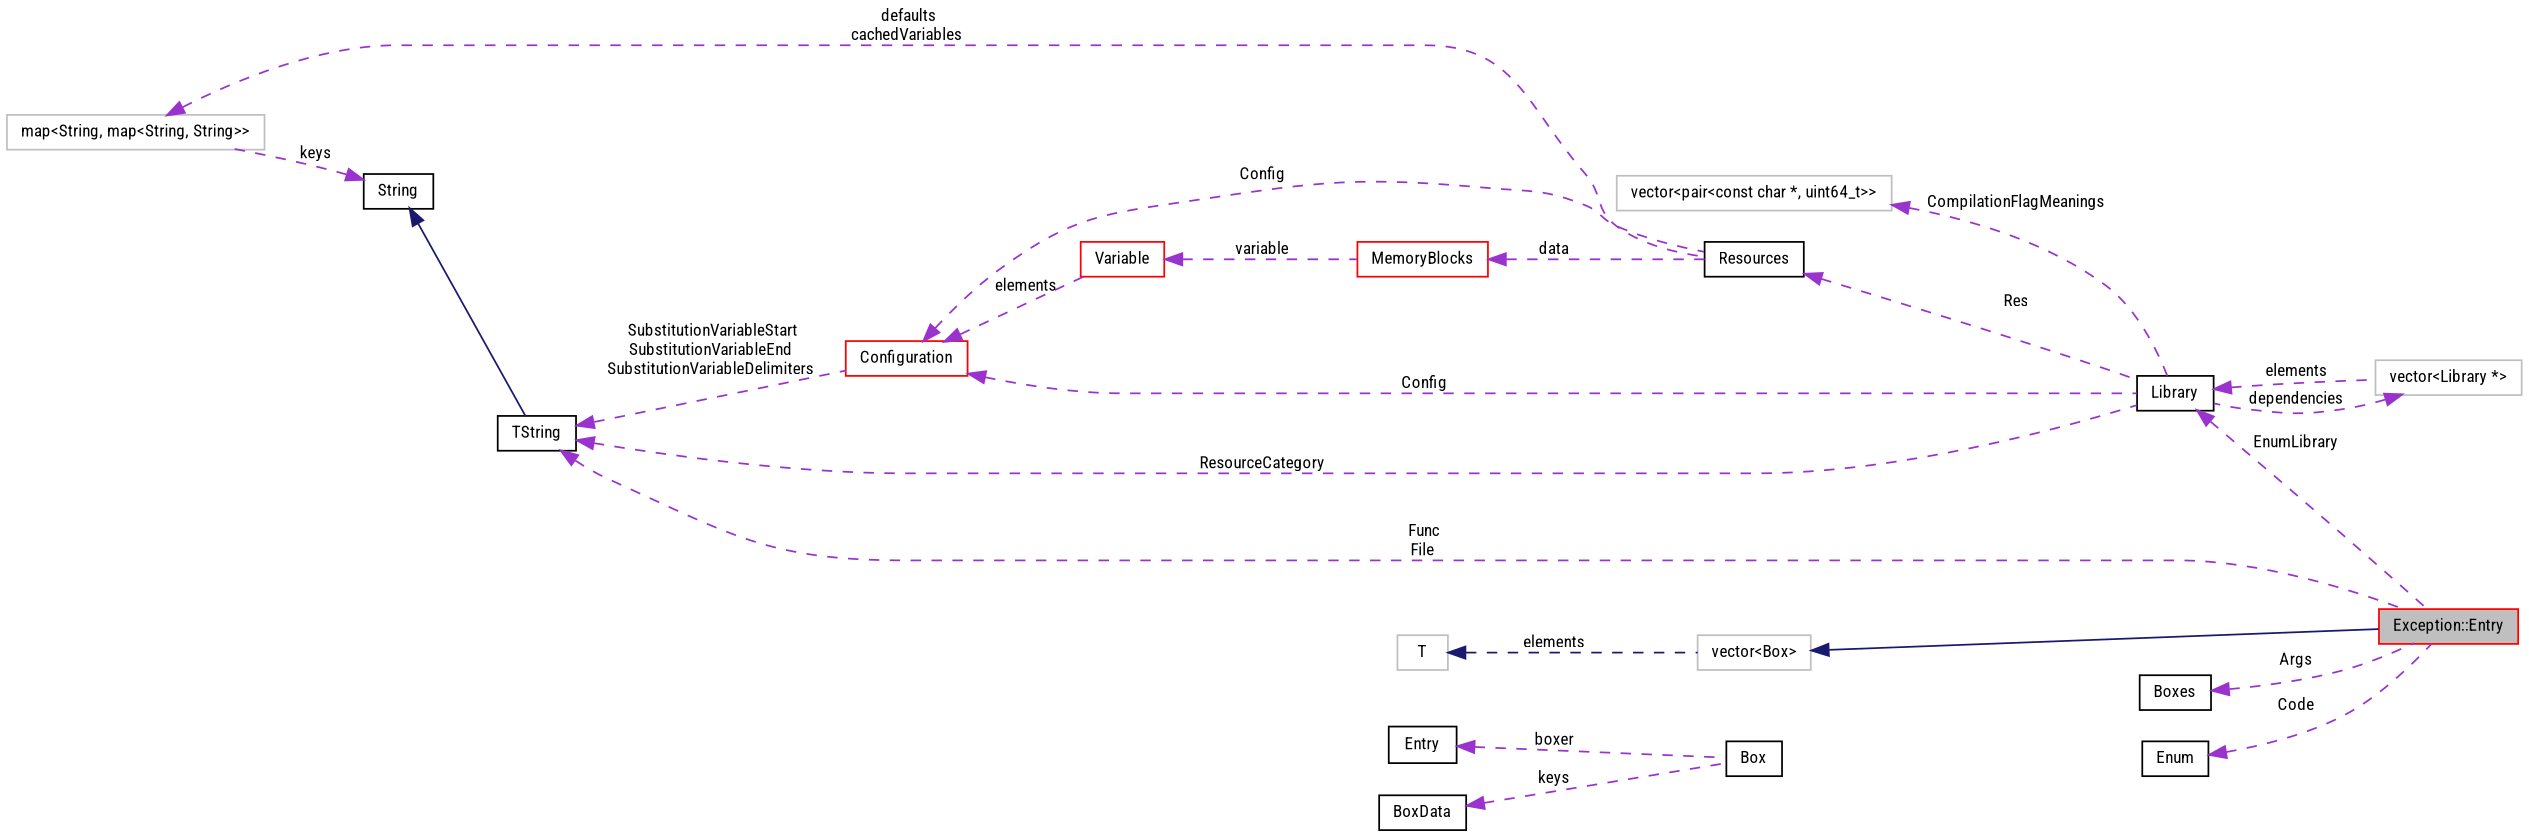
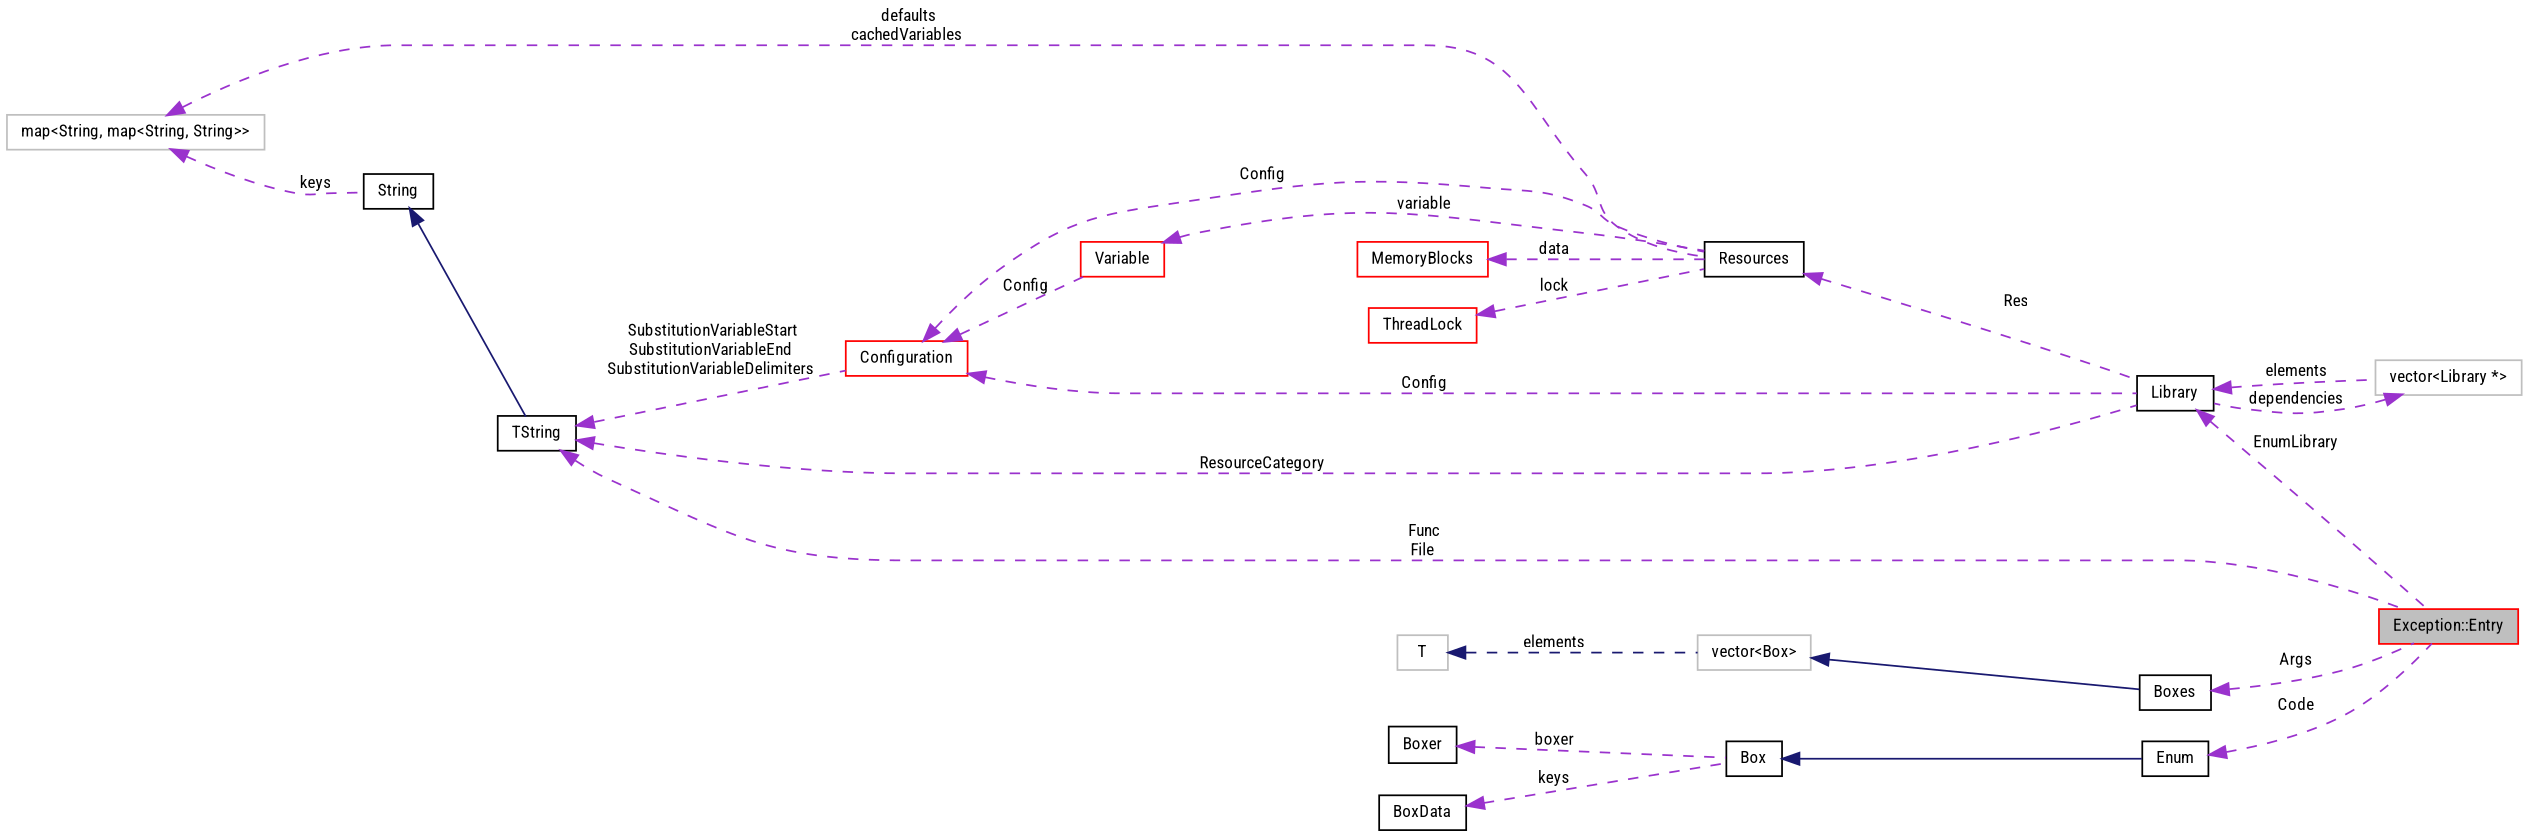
(291, 161) -> (272, 188)
(1754, 193) -> none
(1270, 259) -> (1442, 217)
(1024, 286) -> (1024, 286)
none -> (1423, 325)
(2104, 639) -> (1984, 674)
(1423, 745) -> (1423, 745)
none -> (1971, 759)
